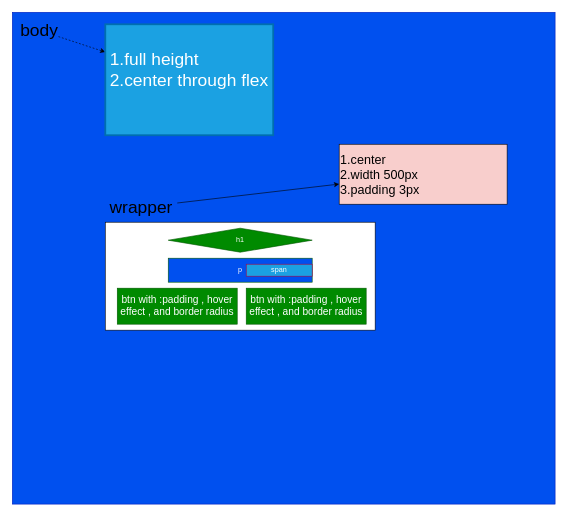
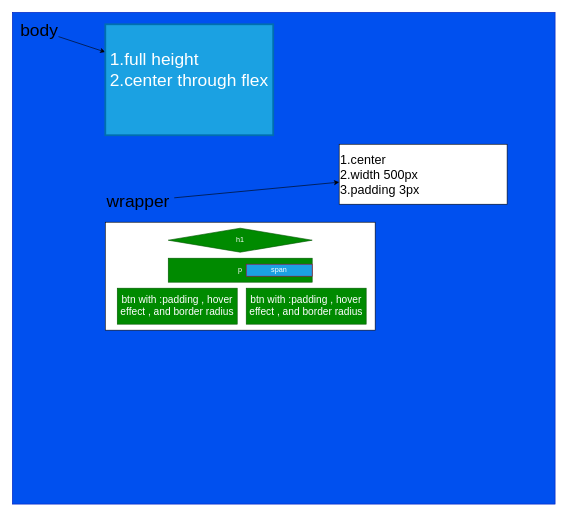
(79, 43) -> (79, 43)
(423, 174) -> (423, 174)
(141, 207) -> (138, 201)
(240, 270) -> (240, 270)
